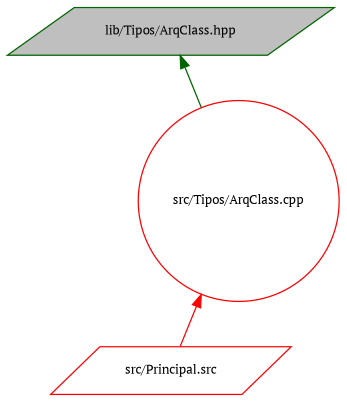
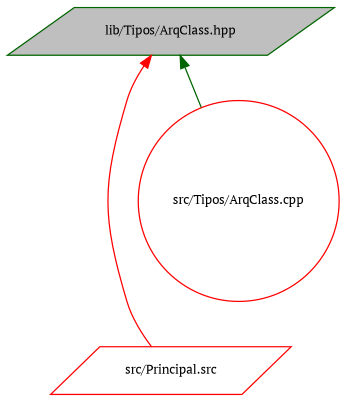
(188, 326) -> (108, 207)
